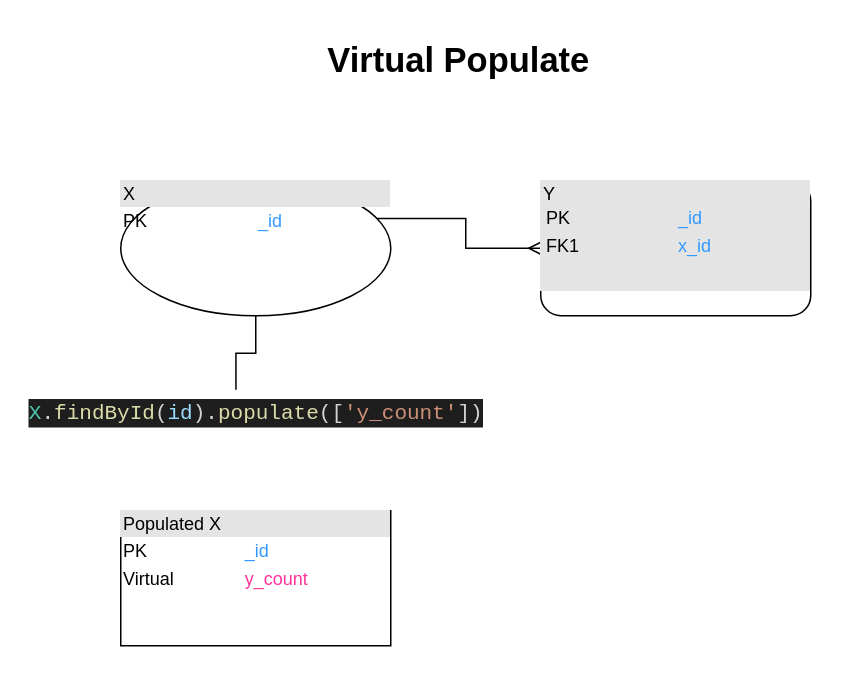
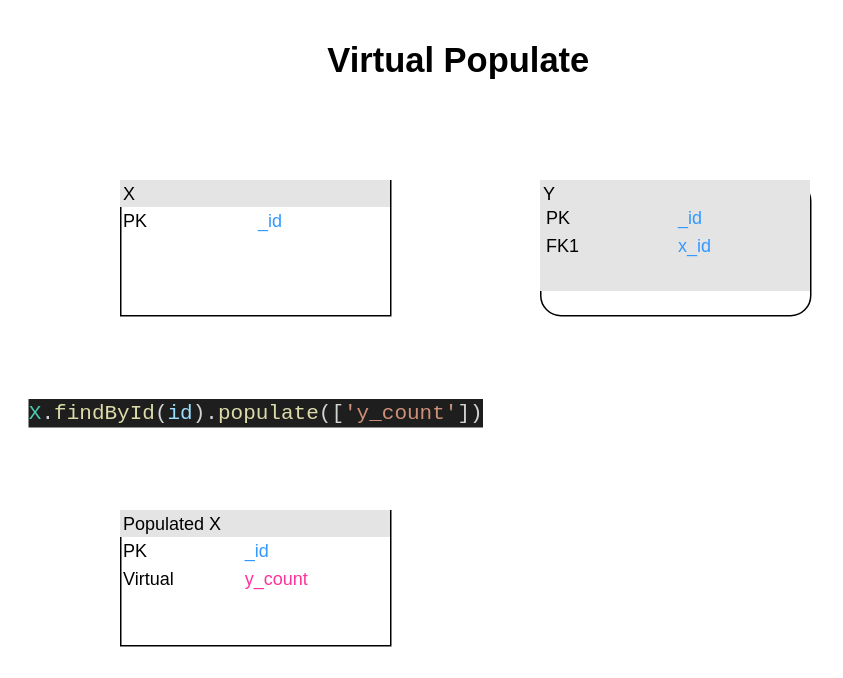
(466, 224) -> none
(256, 248) -> (256, 248)
(246, 353) -> none
